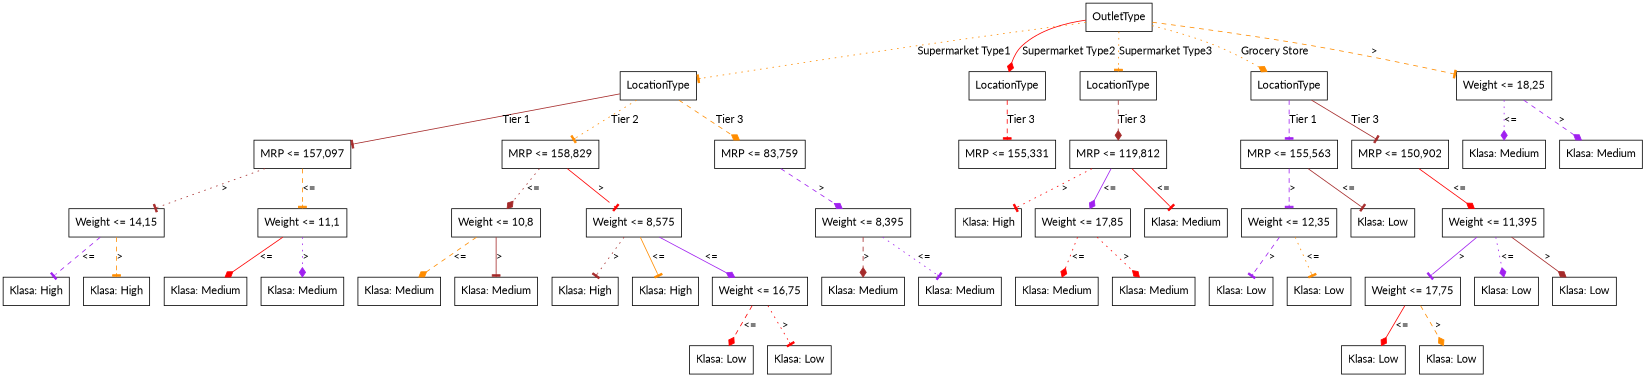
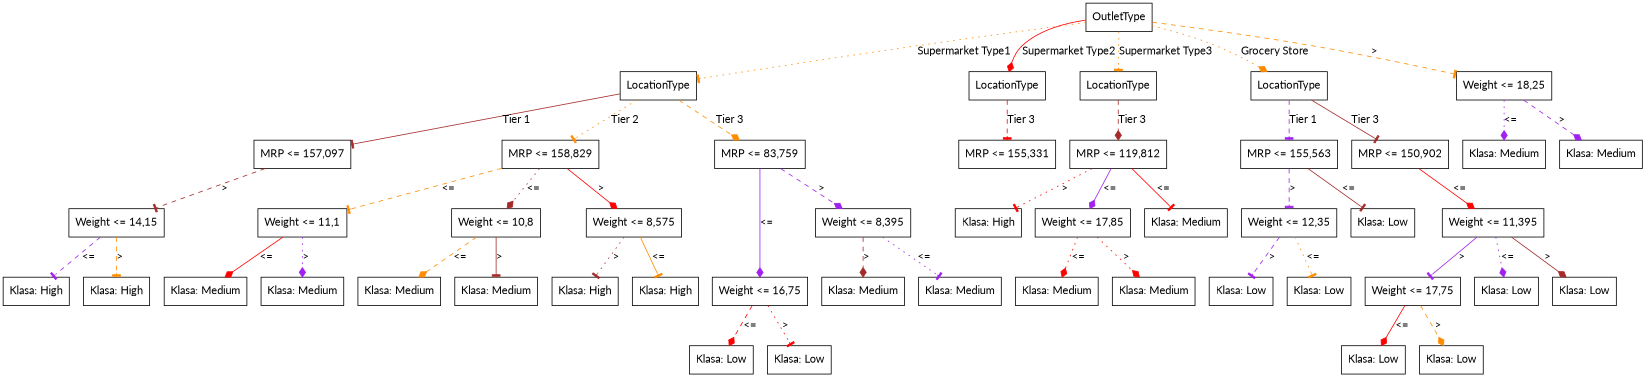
(588, 186) -> (588, 186)
(302, 187) -> (426, 189)
(211, 188) -> (211, 188)
(693, 255) -> (760, 218)
